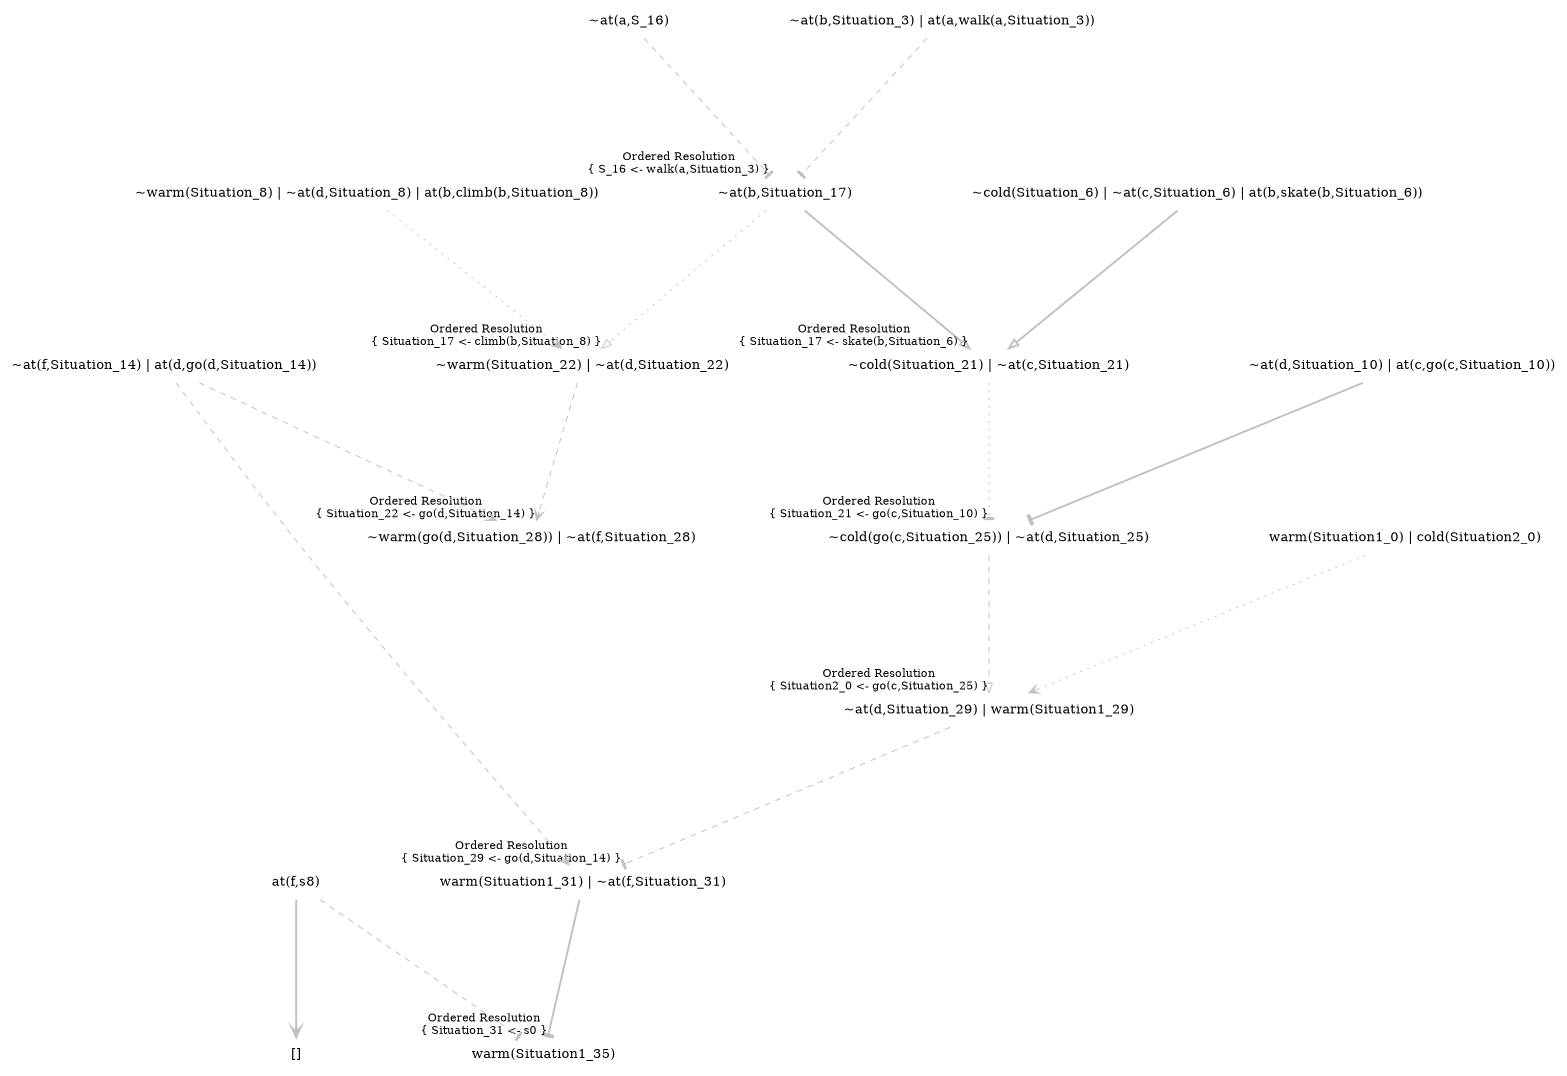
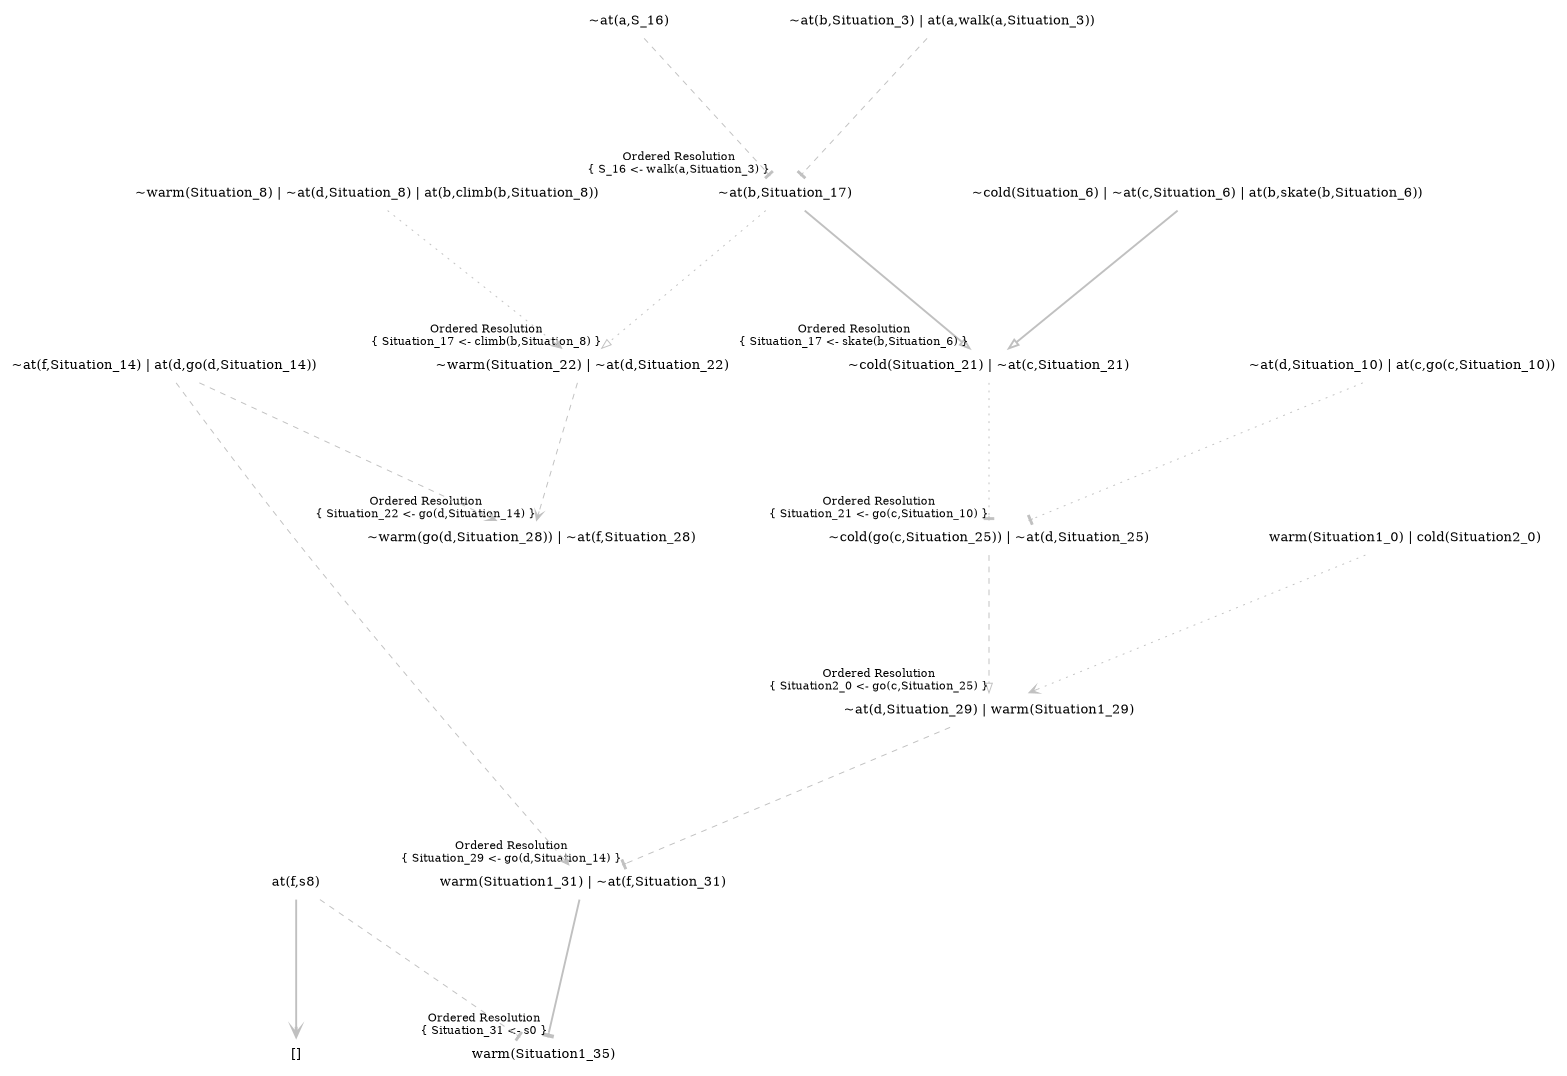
(1198, 451) -> (1198, 451)
